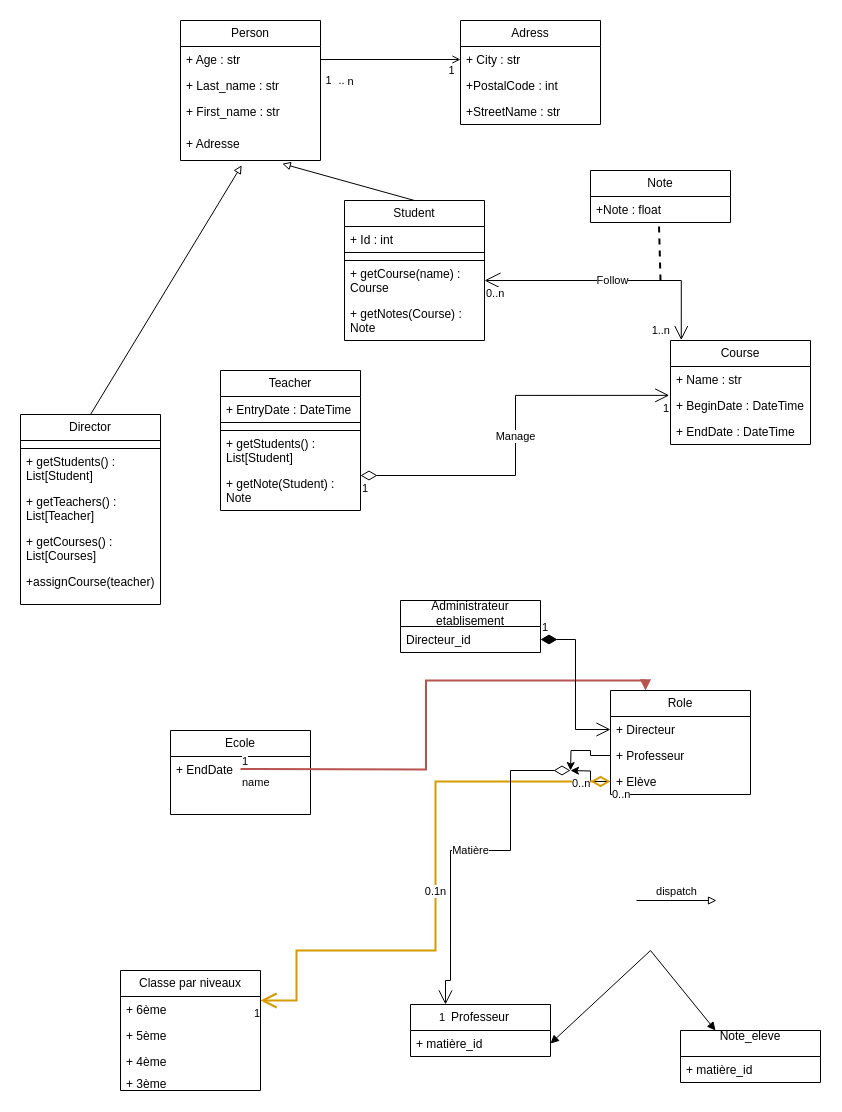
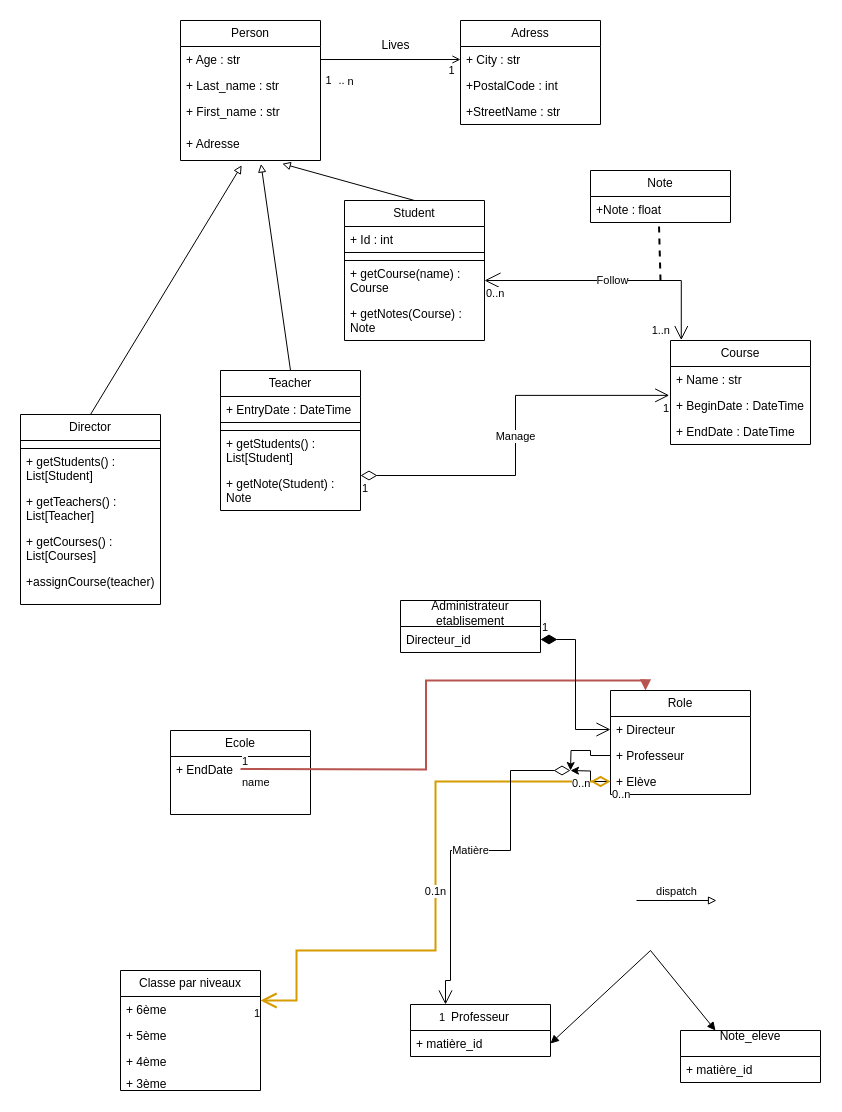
none -> (396, 46)
none -> (276, 270)
